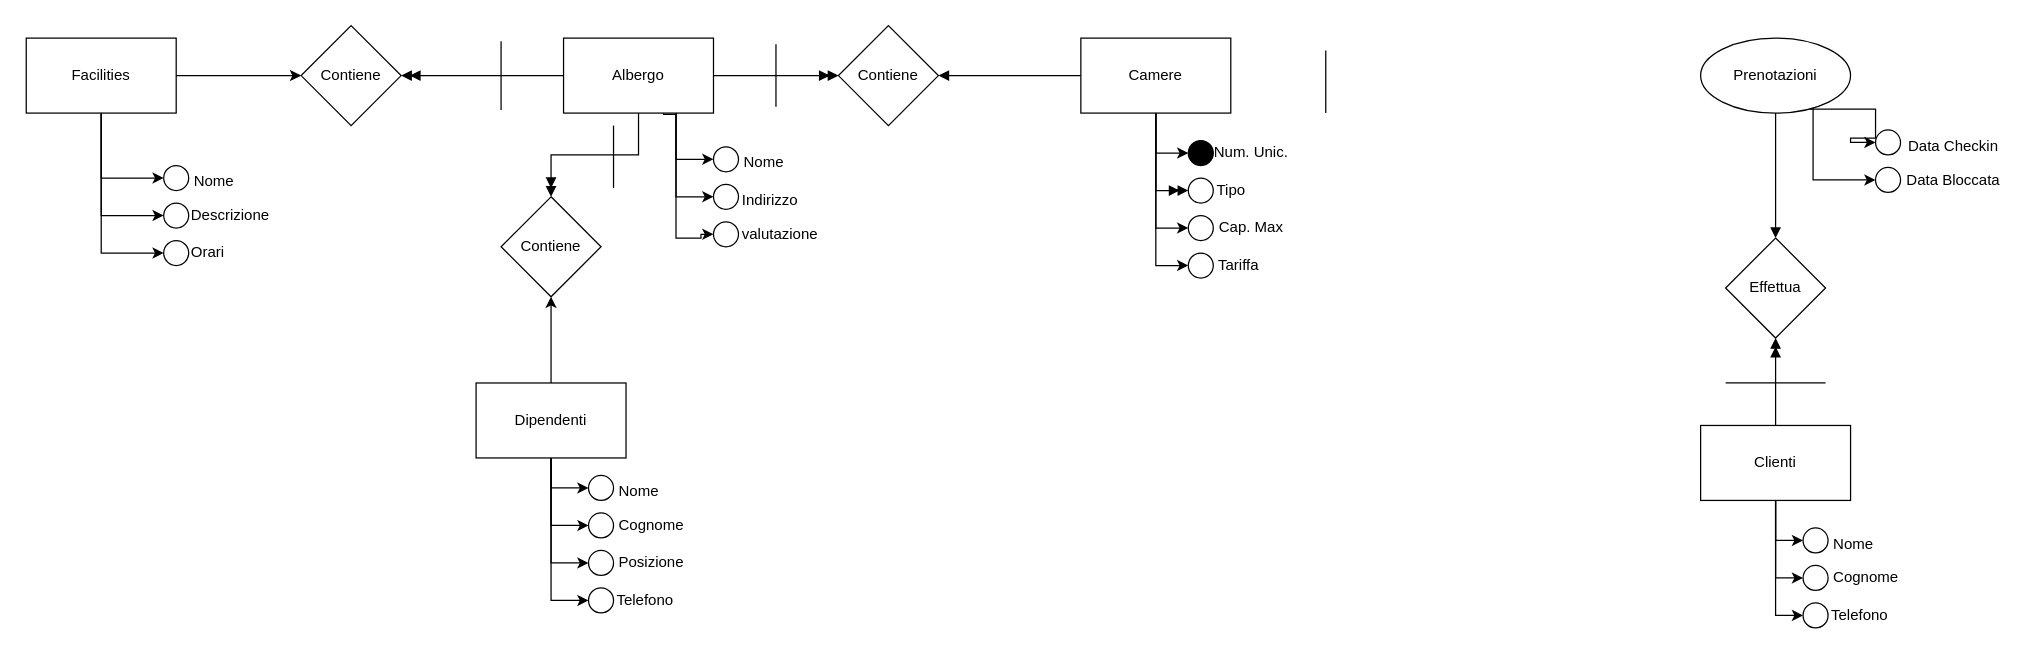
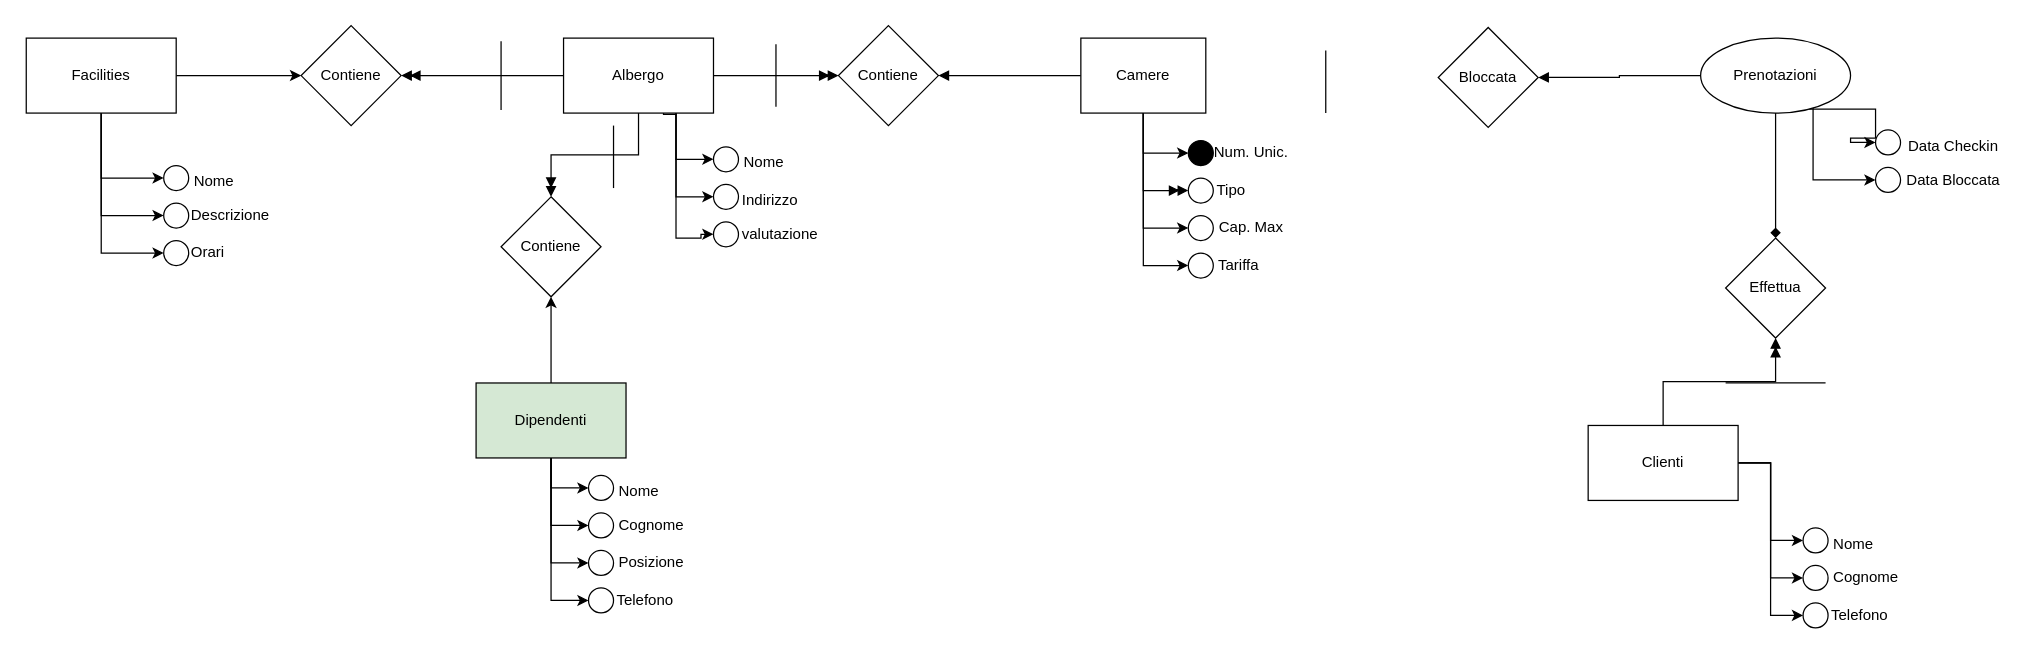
(1156, 76) -> (1143, 76)
none -> (1624, 76)
none -> (1488, 78)
(1776, 226) -> (1776, 226)
(551, 421) -> (551, 421)
(1776, 463) -> (1663, 463)
